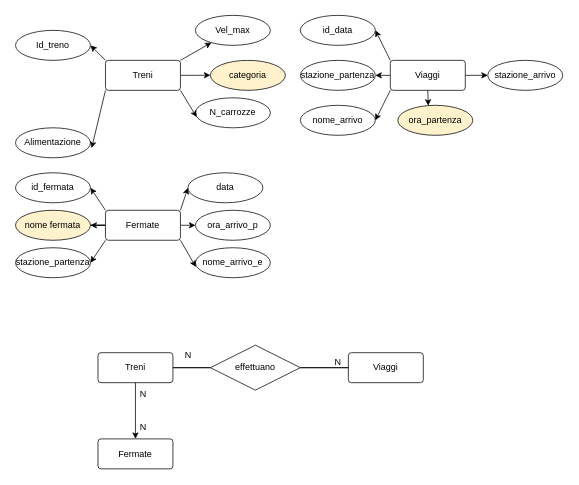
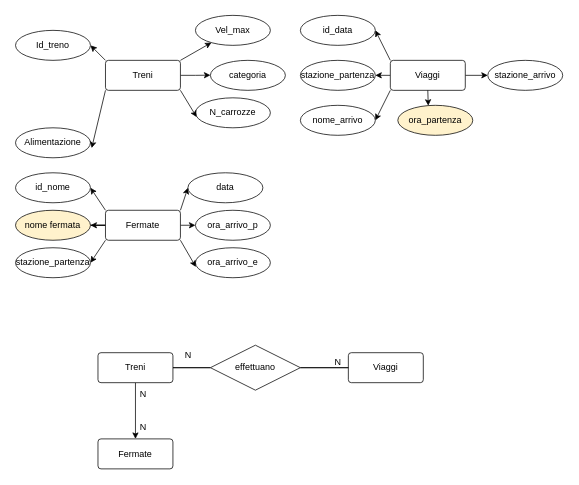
(248, 75) -> (248, 75)
(53, 188) -> (53, 188)
(233, 263) -> (233, 263)
